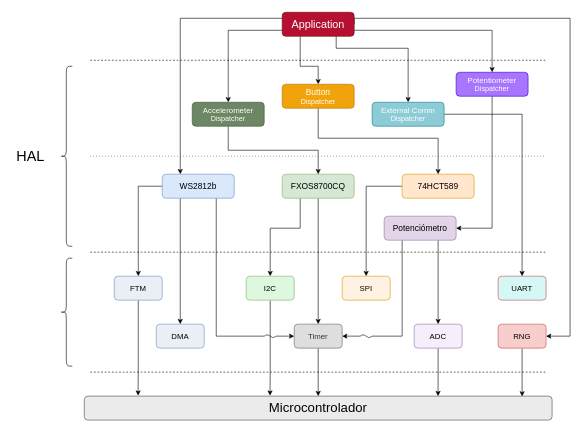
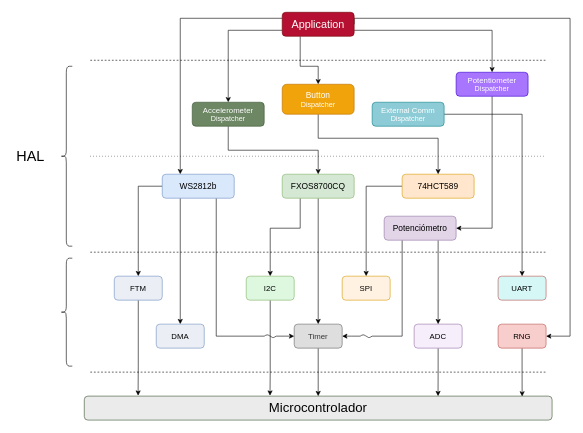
(407, 48) -> none
(318, 96) -> (318, 99)
